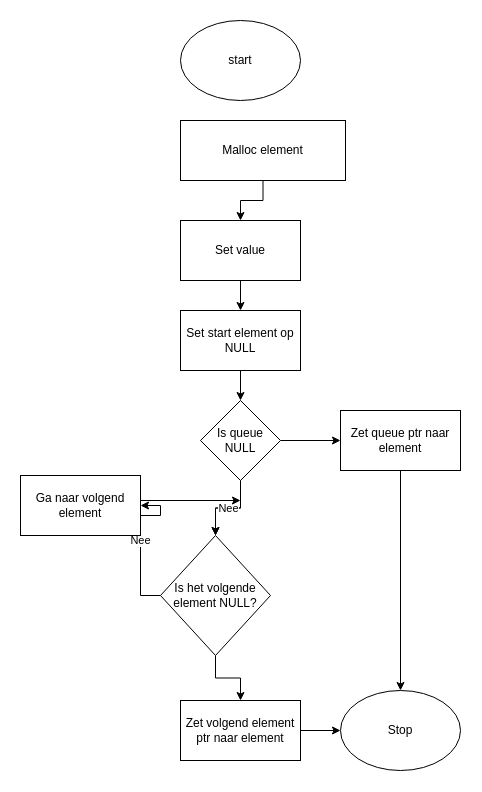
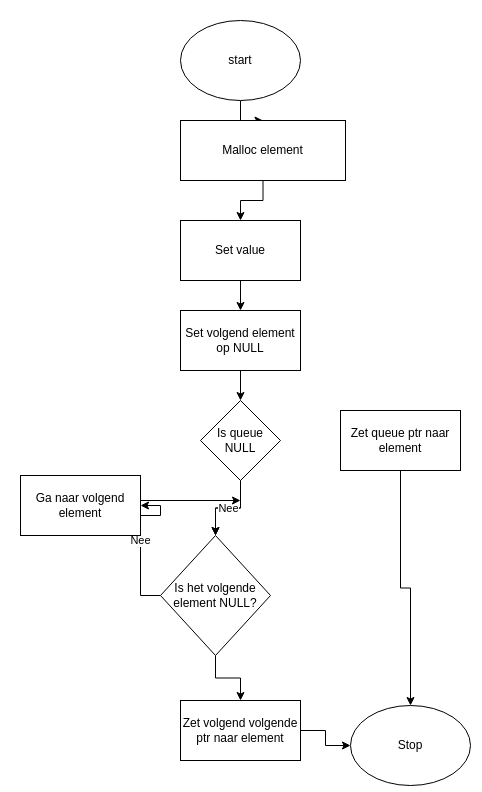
none -> (241, 111)
(241, 341) -> (241, 341)
(307, 441) -> none
(241, 731) -> (241, 731)
(401, 731) -> (411, 746)
